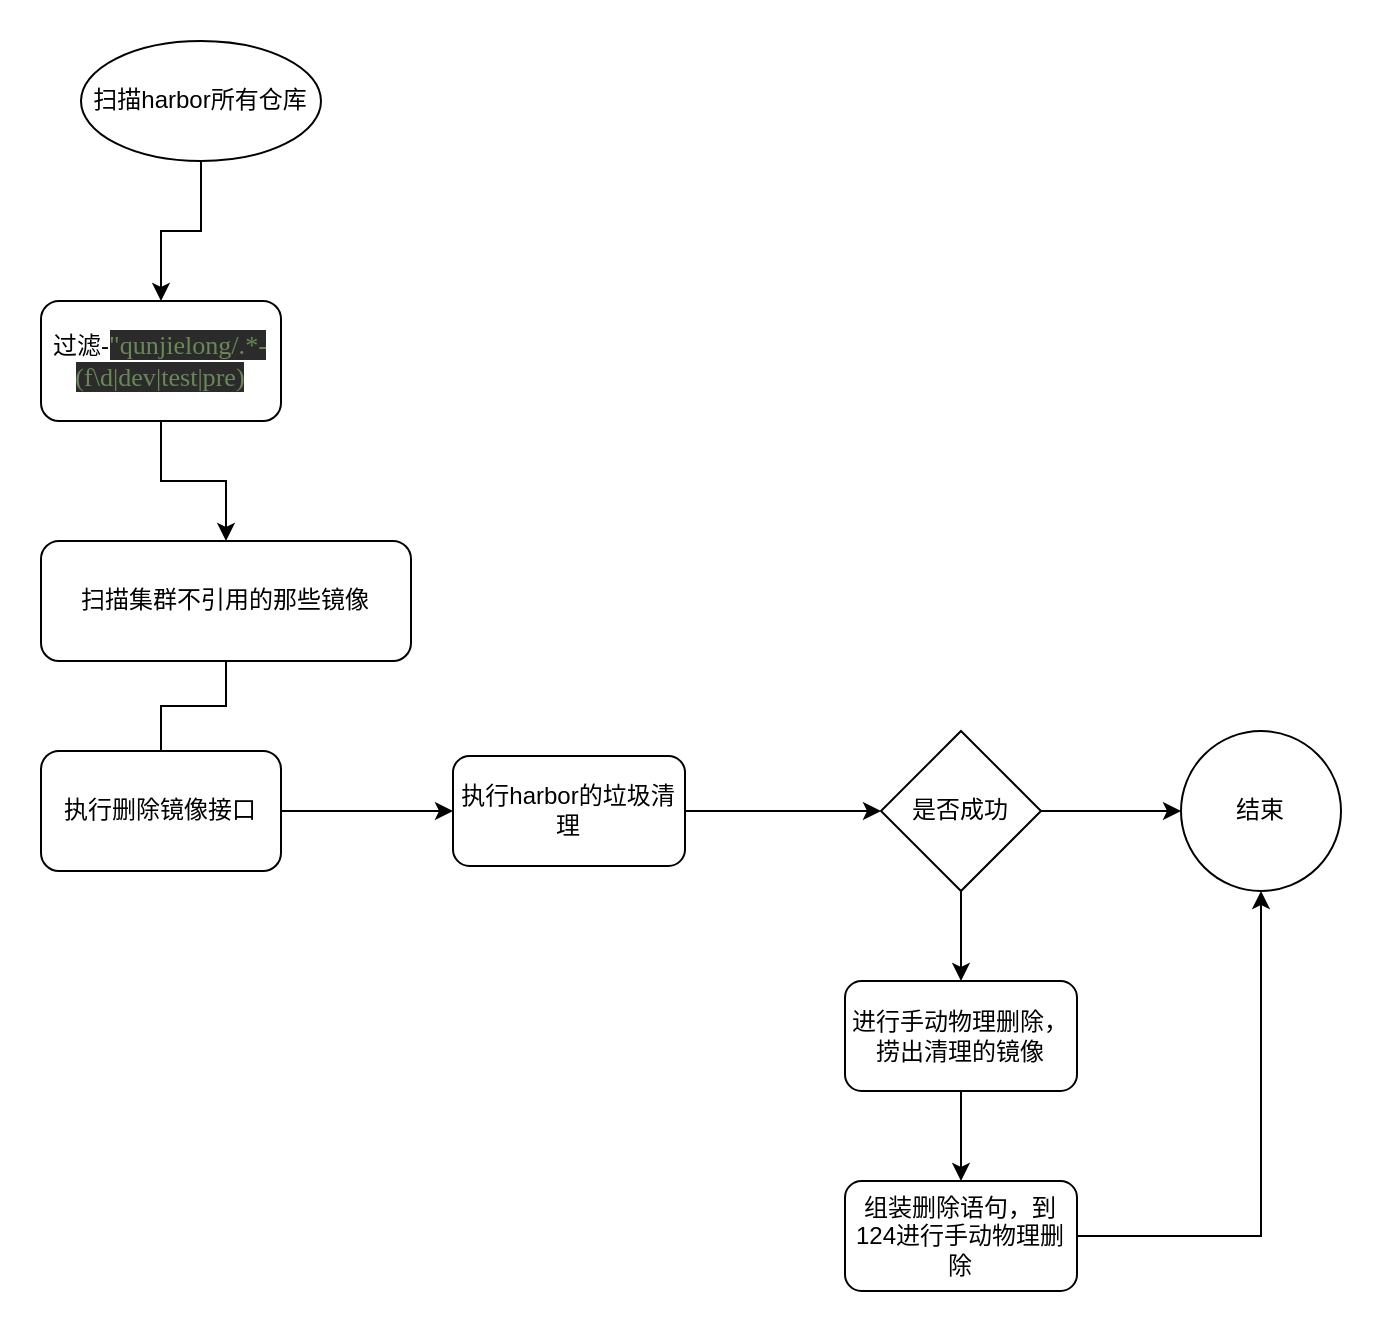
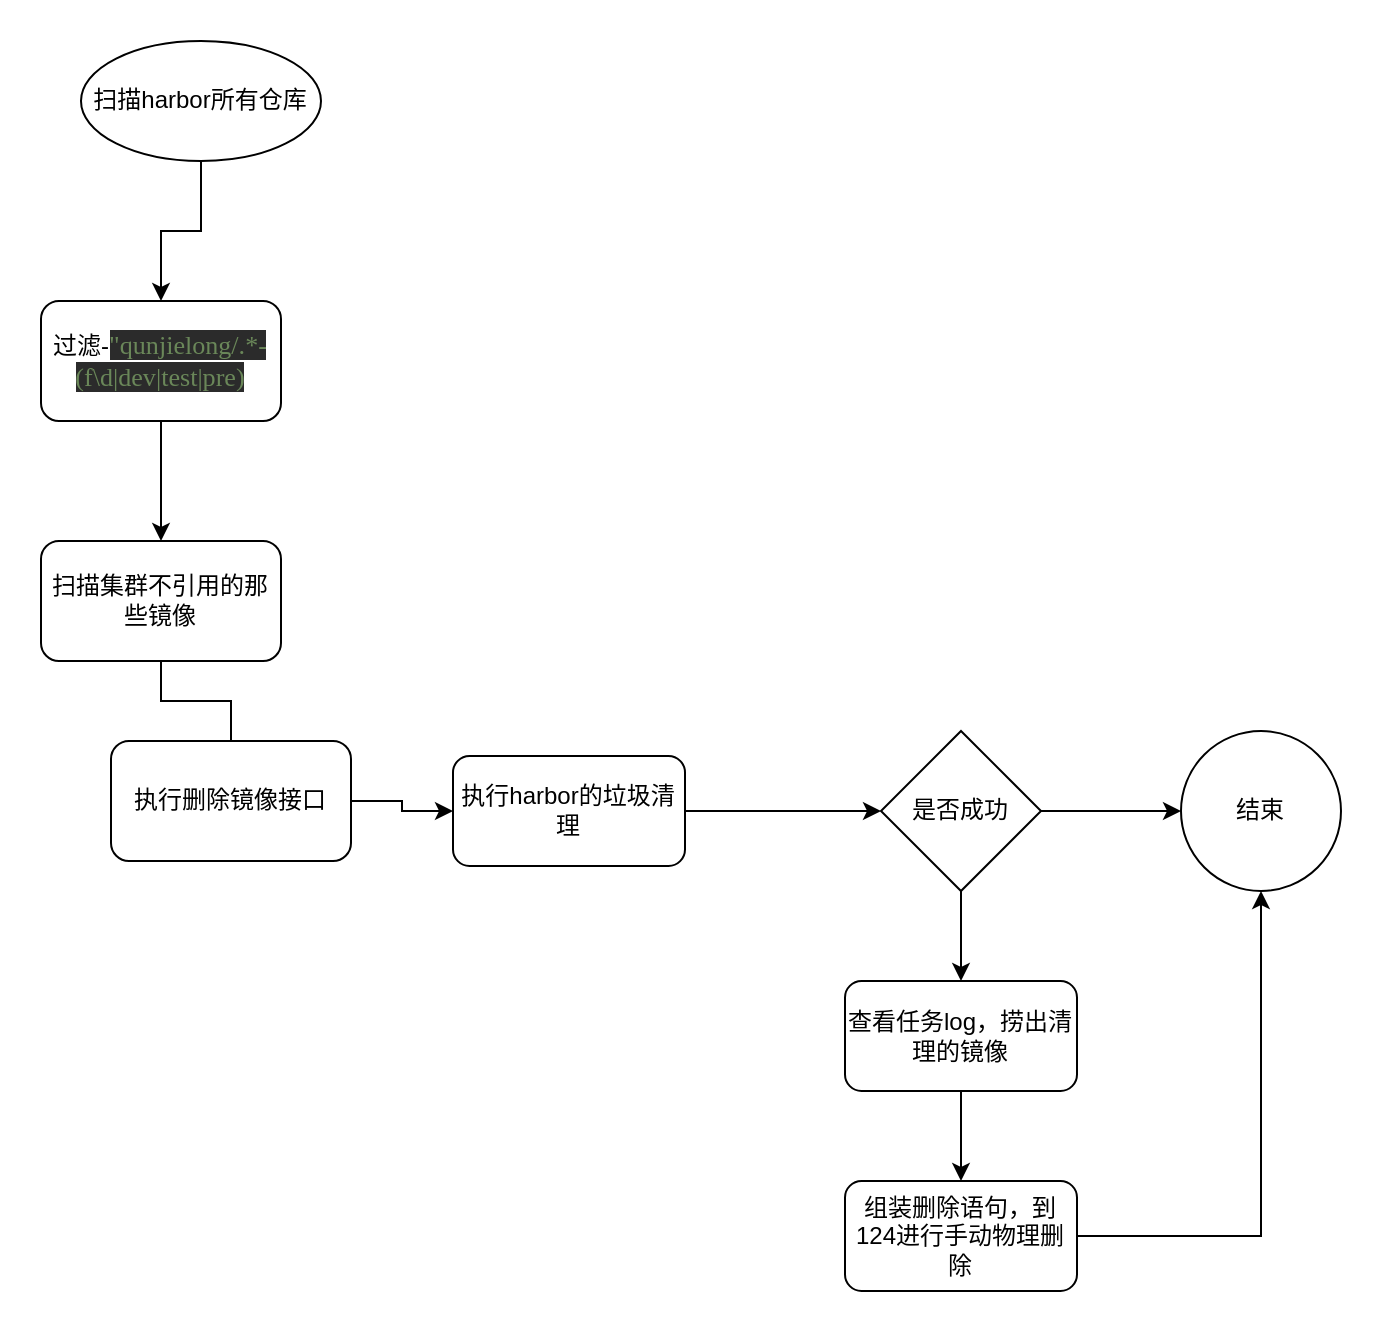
(226, 601) -> (161, 601)
(161, 811) -> (231, 801)
(961, 1037) -> (961, 1037)
